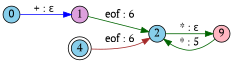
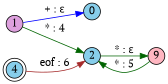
(42, 15) -> (50, 18)
(120, 15) -> (55, 29)
